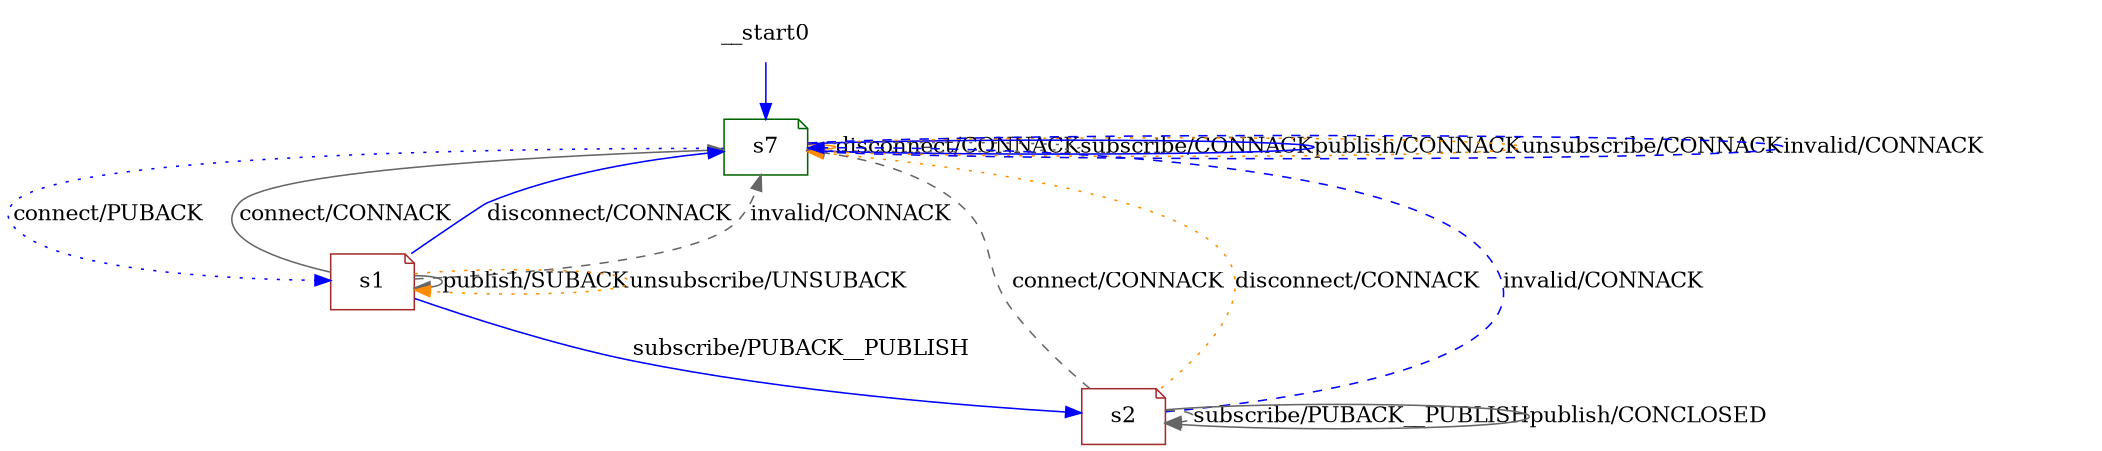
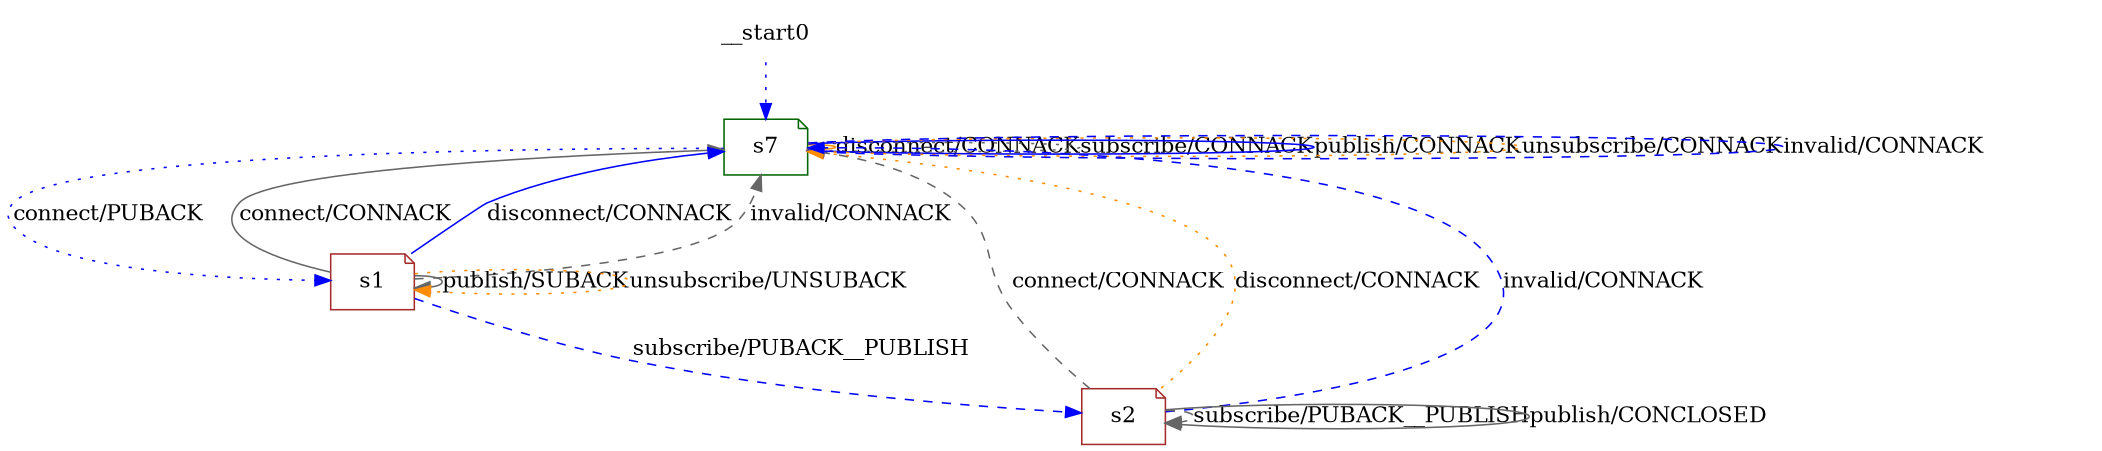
(766, 83) -> (766, 83)
(736, 379) -> (736, 379)
